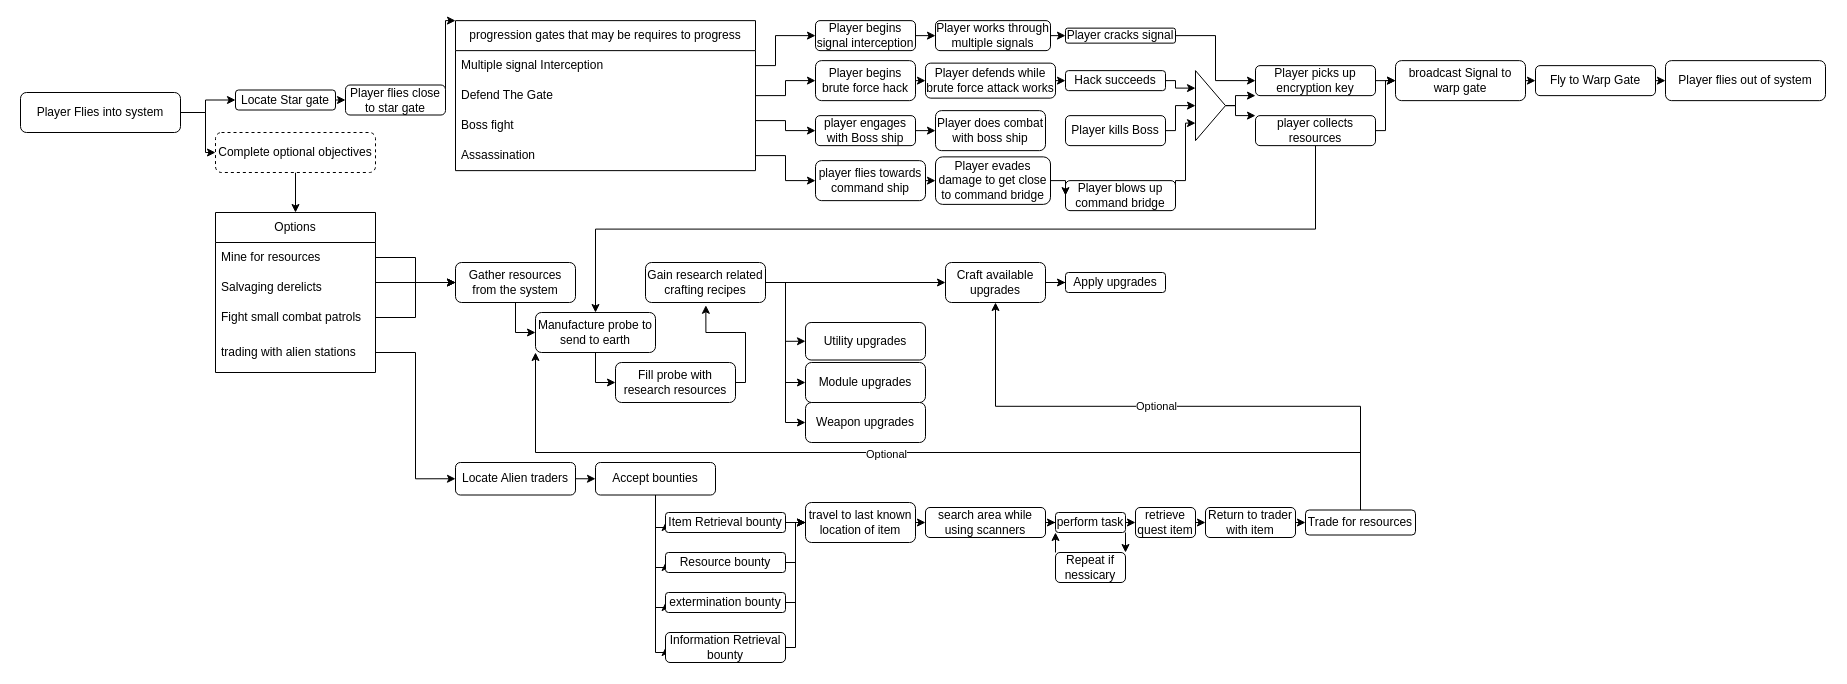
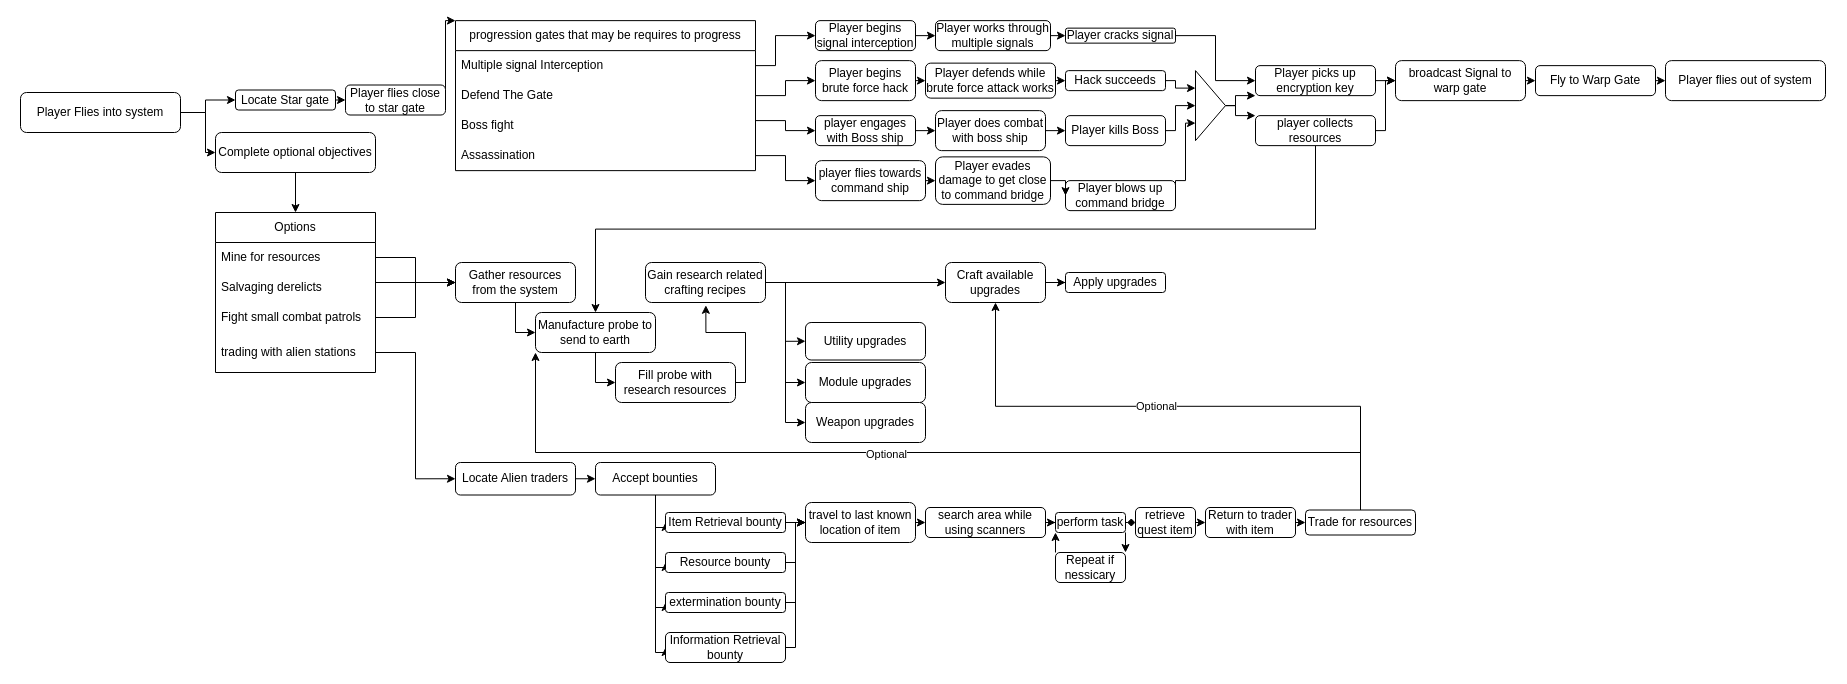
none -> (1052, 131)
(296, 153) -> (296, 153)
(1127, 523) -> (1127, 523)
